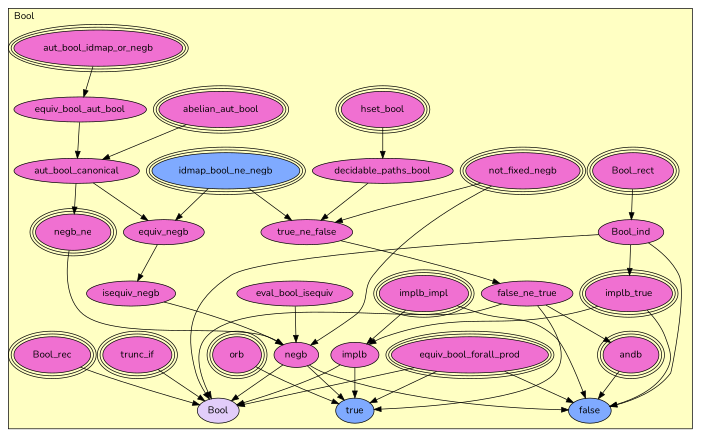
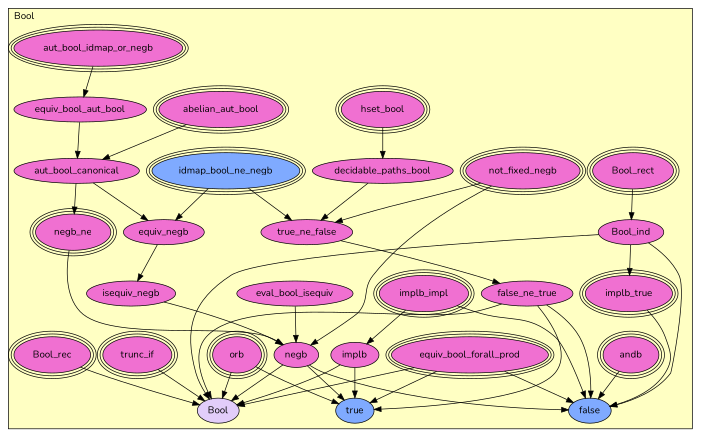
(486, 321) -> none
(575, 322) -> (582, 341)
none -> (228, 382)
